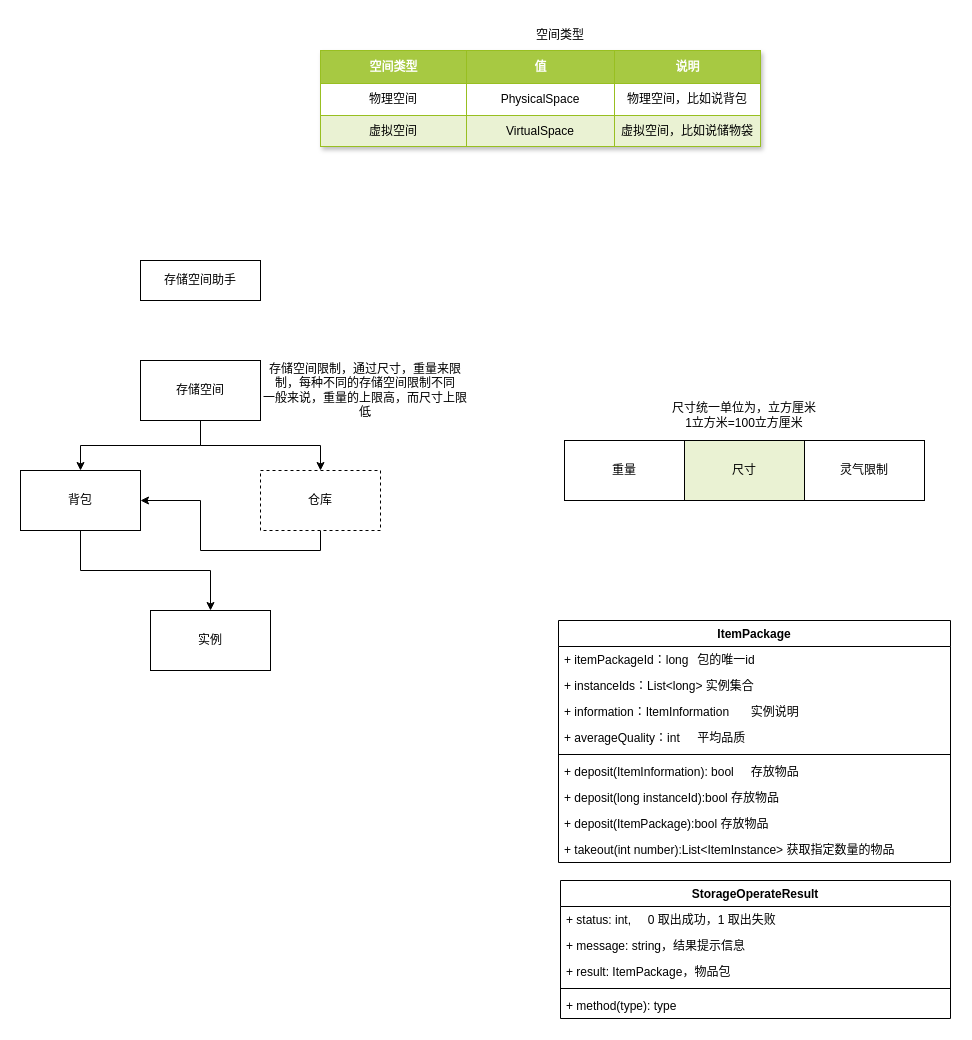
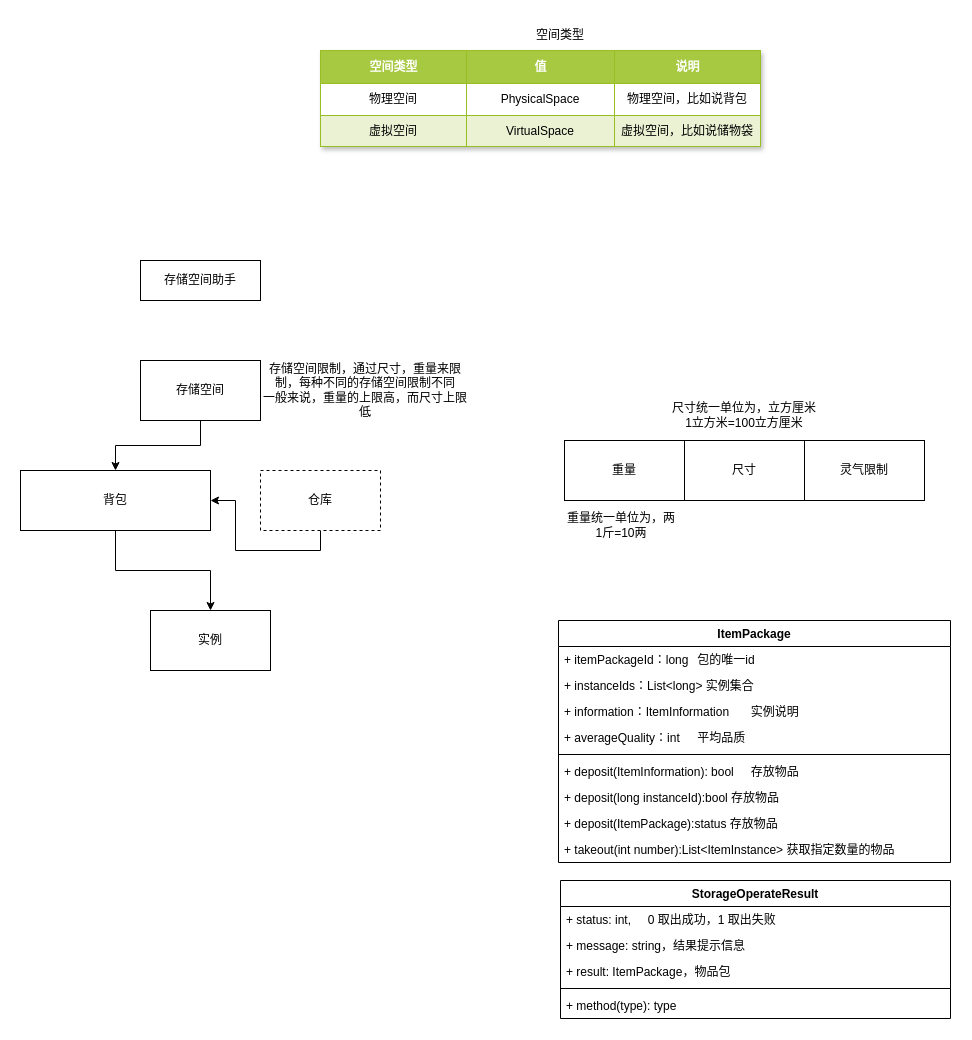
(270, 446) -> none
(745, 471) -> (745, 471)
(81, 501) -> (116, 501)
none -> (622, 526)
(675, 825) -> (683, 825)
